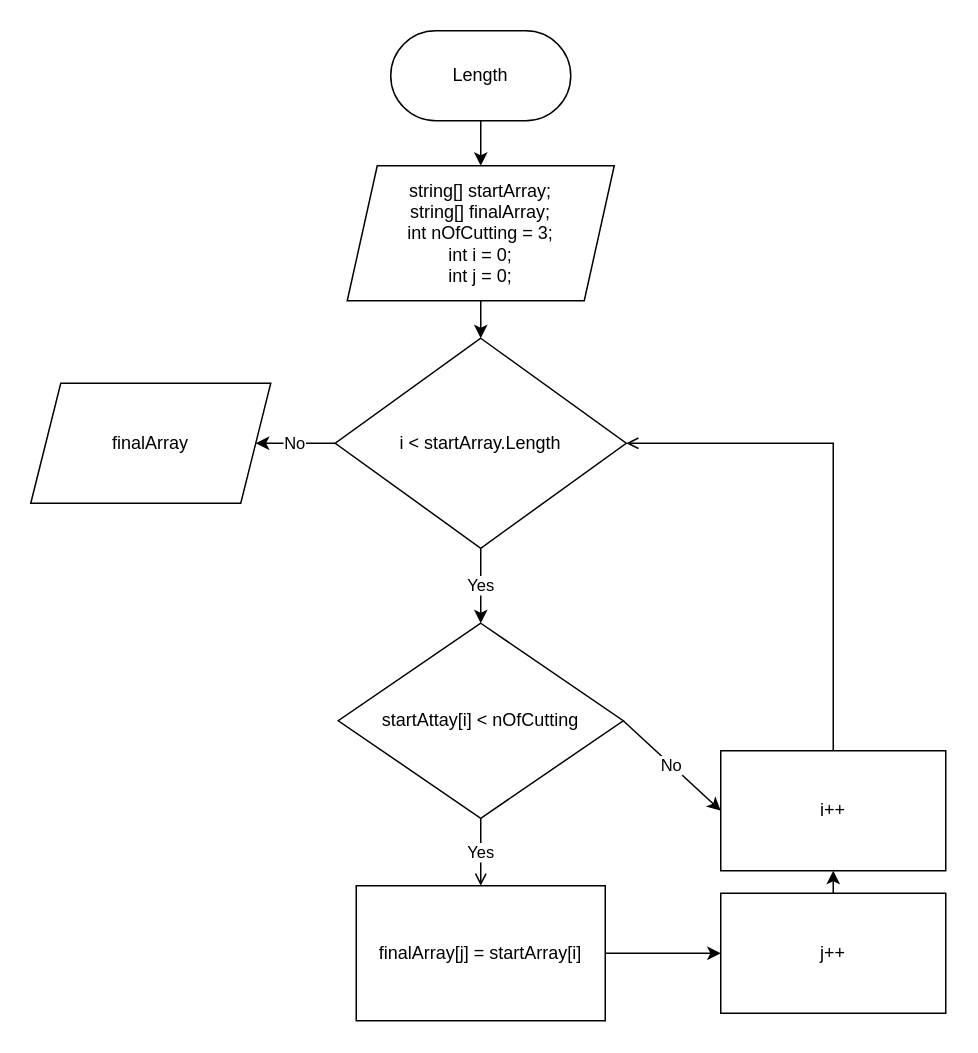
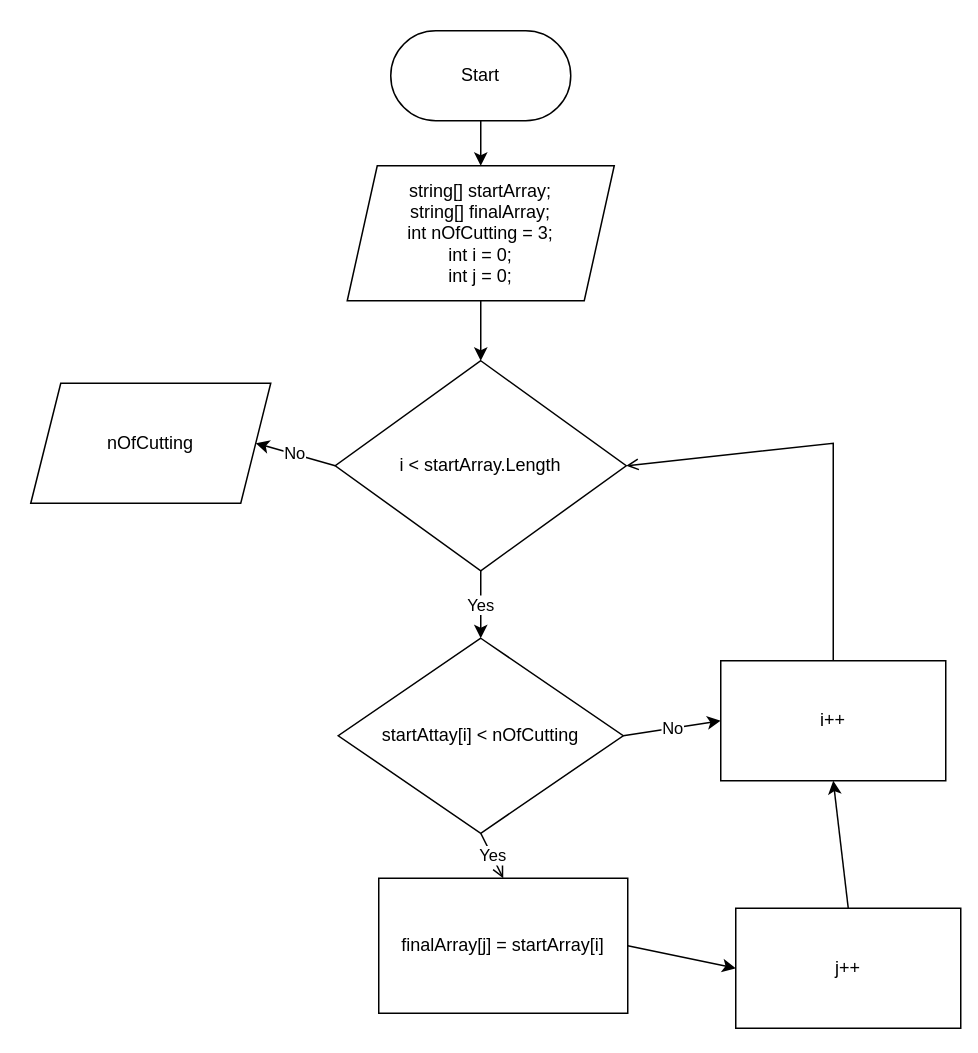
(481, 76) -> (481, 76)
(151, 443) -> (151, 443)
(481, 443) -> (481, 466)
(481, 721) -> (481, 736)
(833, 811) -> (833, 721)
(481, 953) -> (503, 946)
(833, 953) -> (848, 968)
